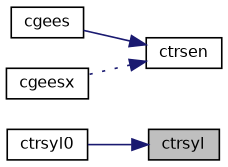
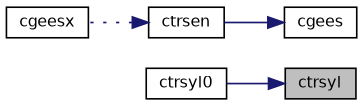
(107, 36) -> (246, 22)
